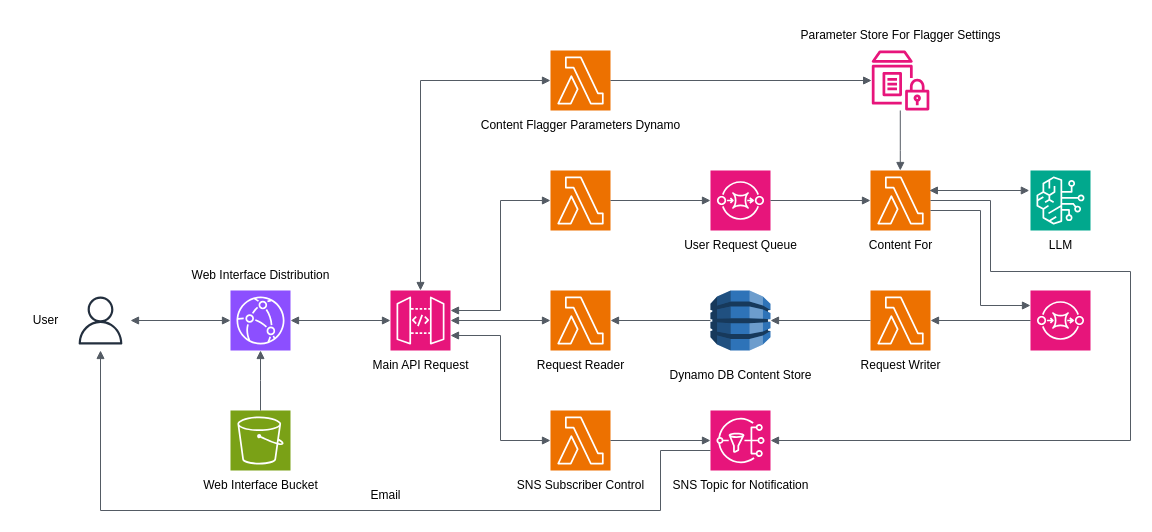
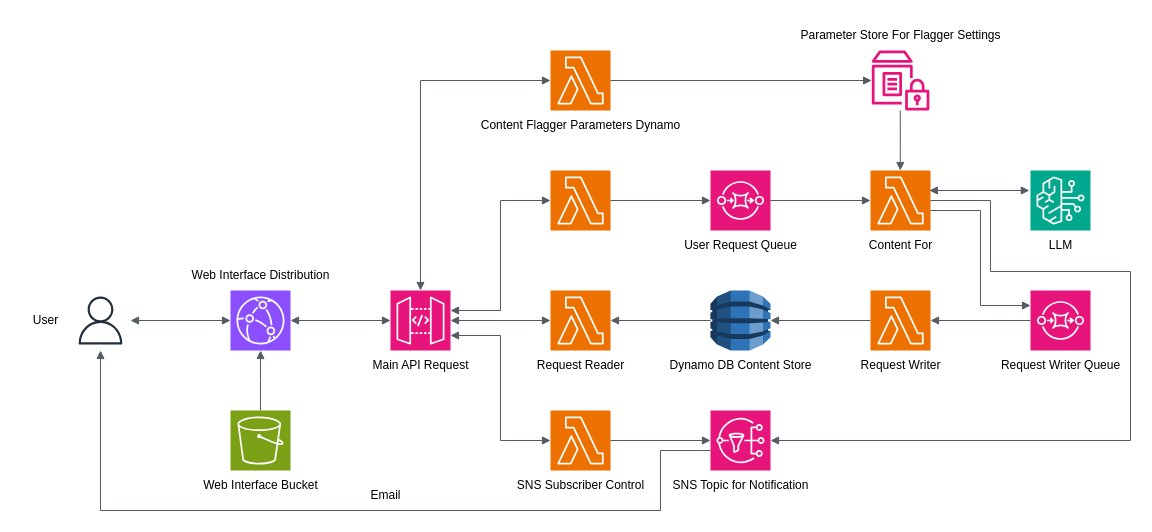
none -> (1061, 366)
(741, 376) -> (741, 366)
